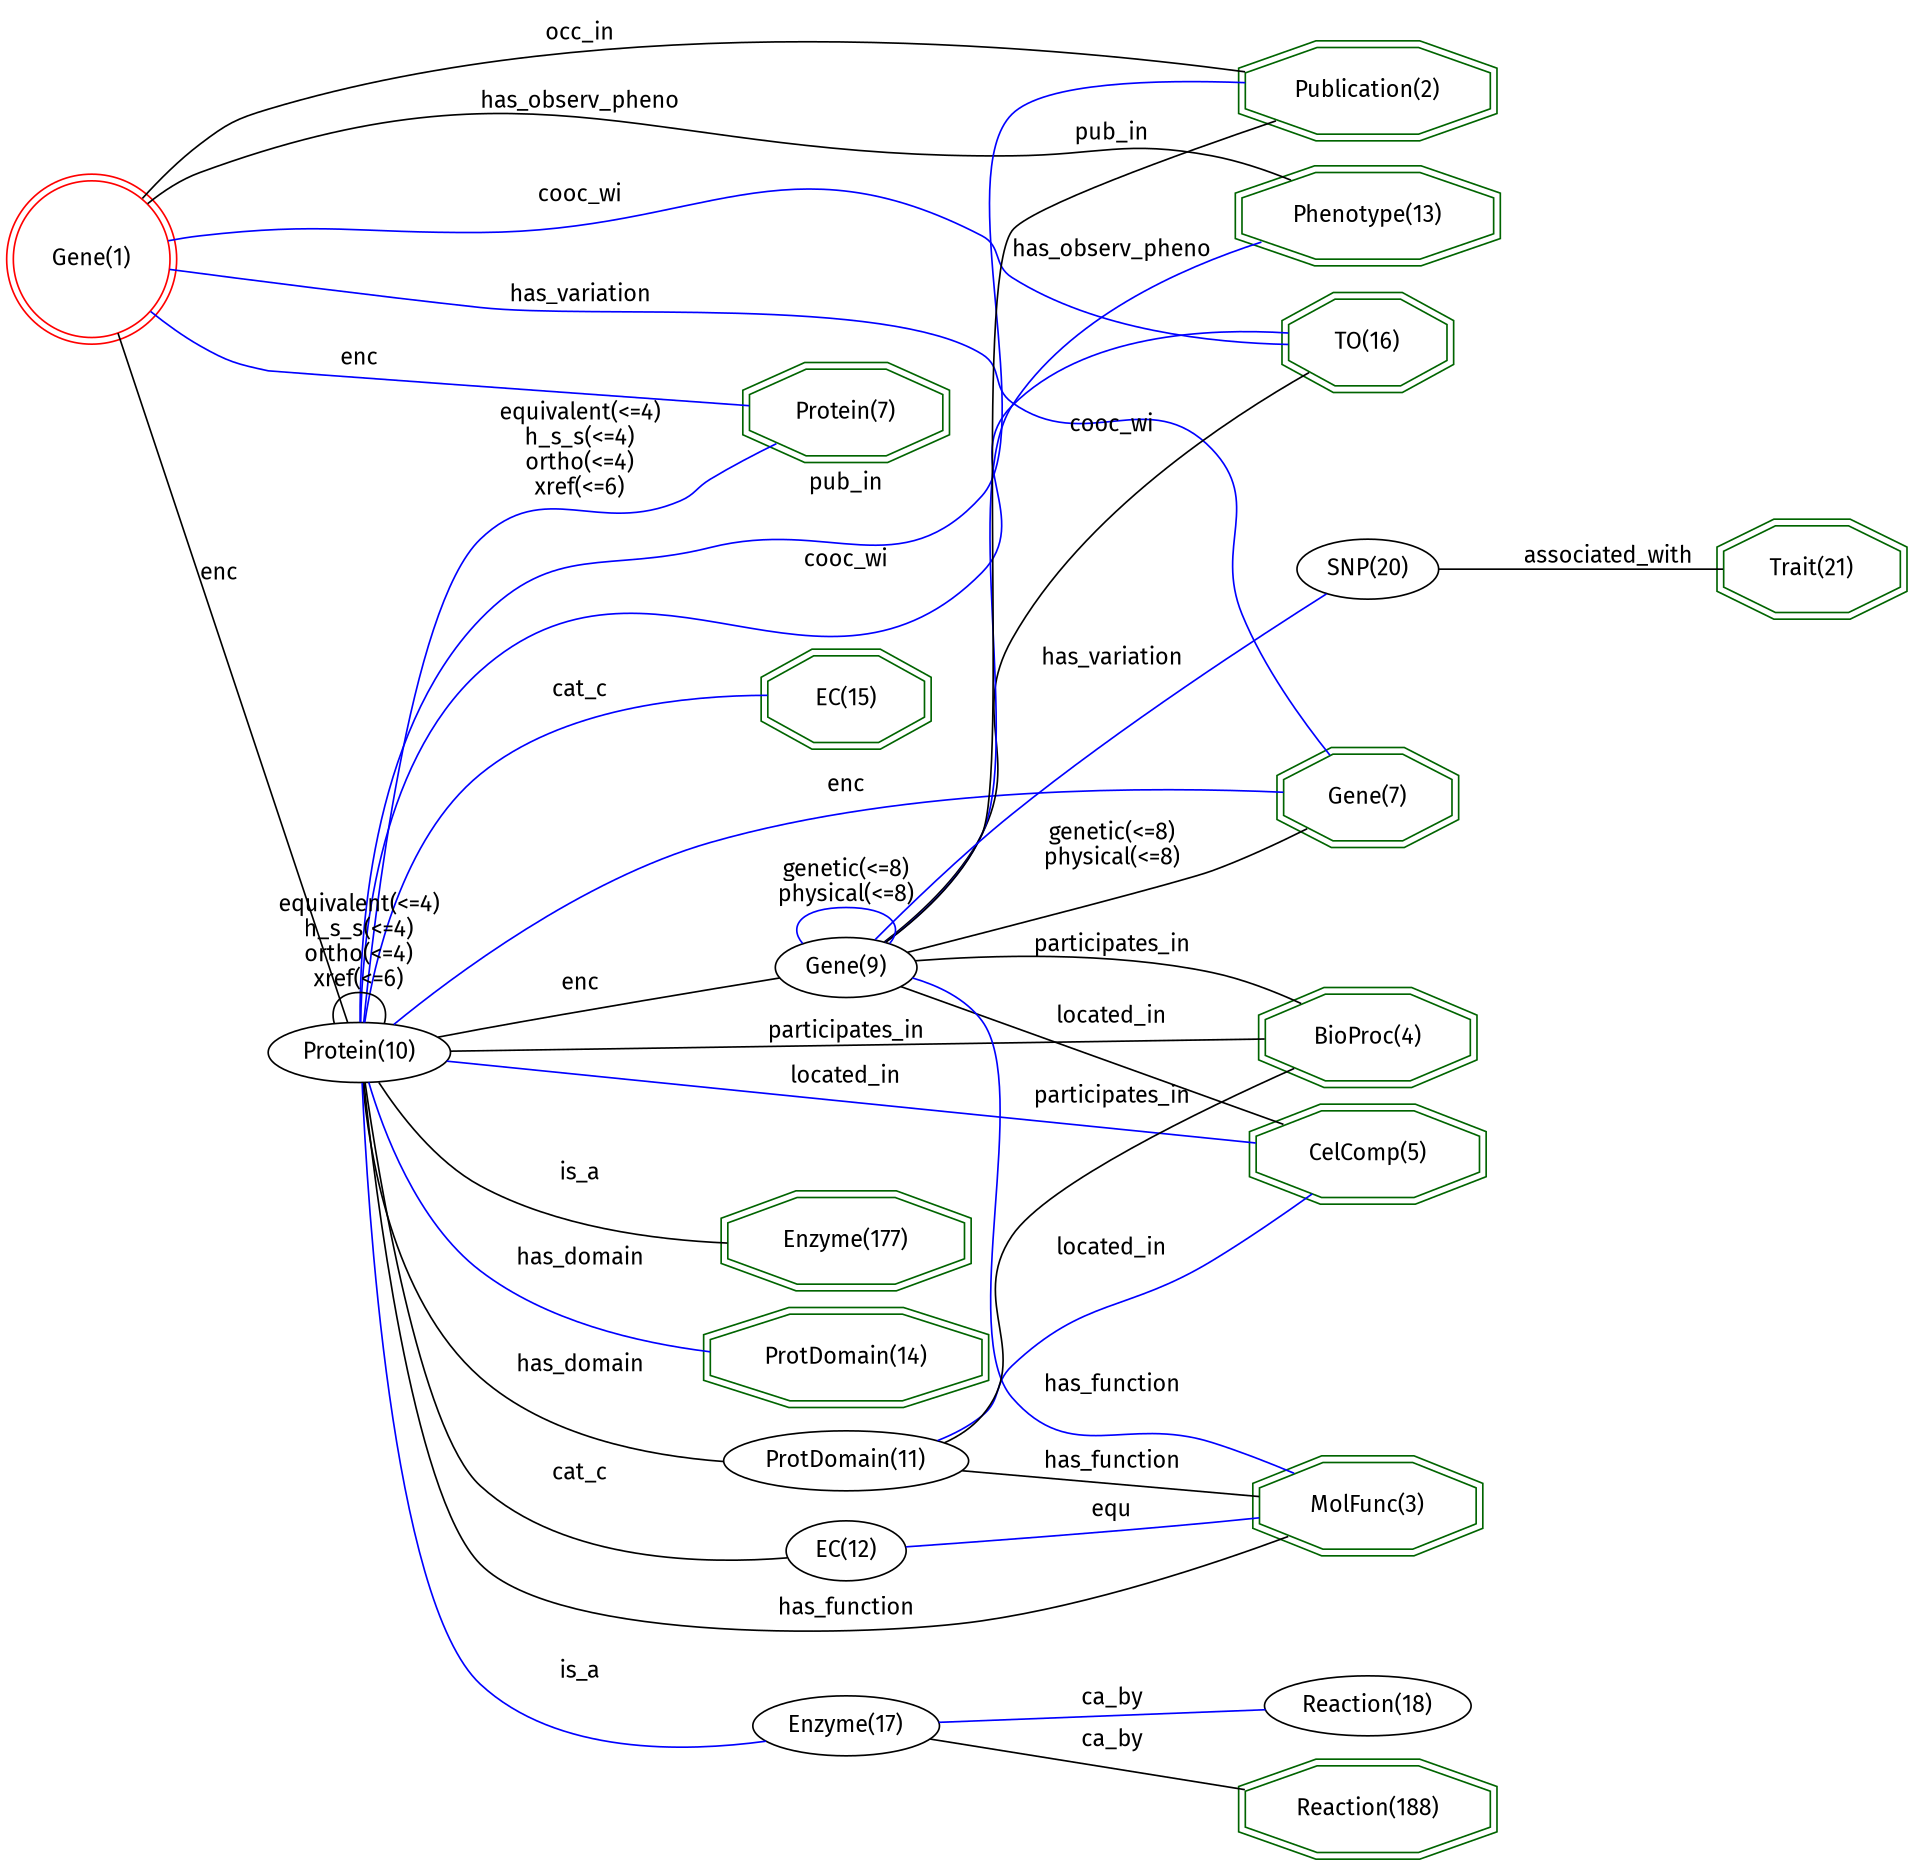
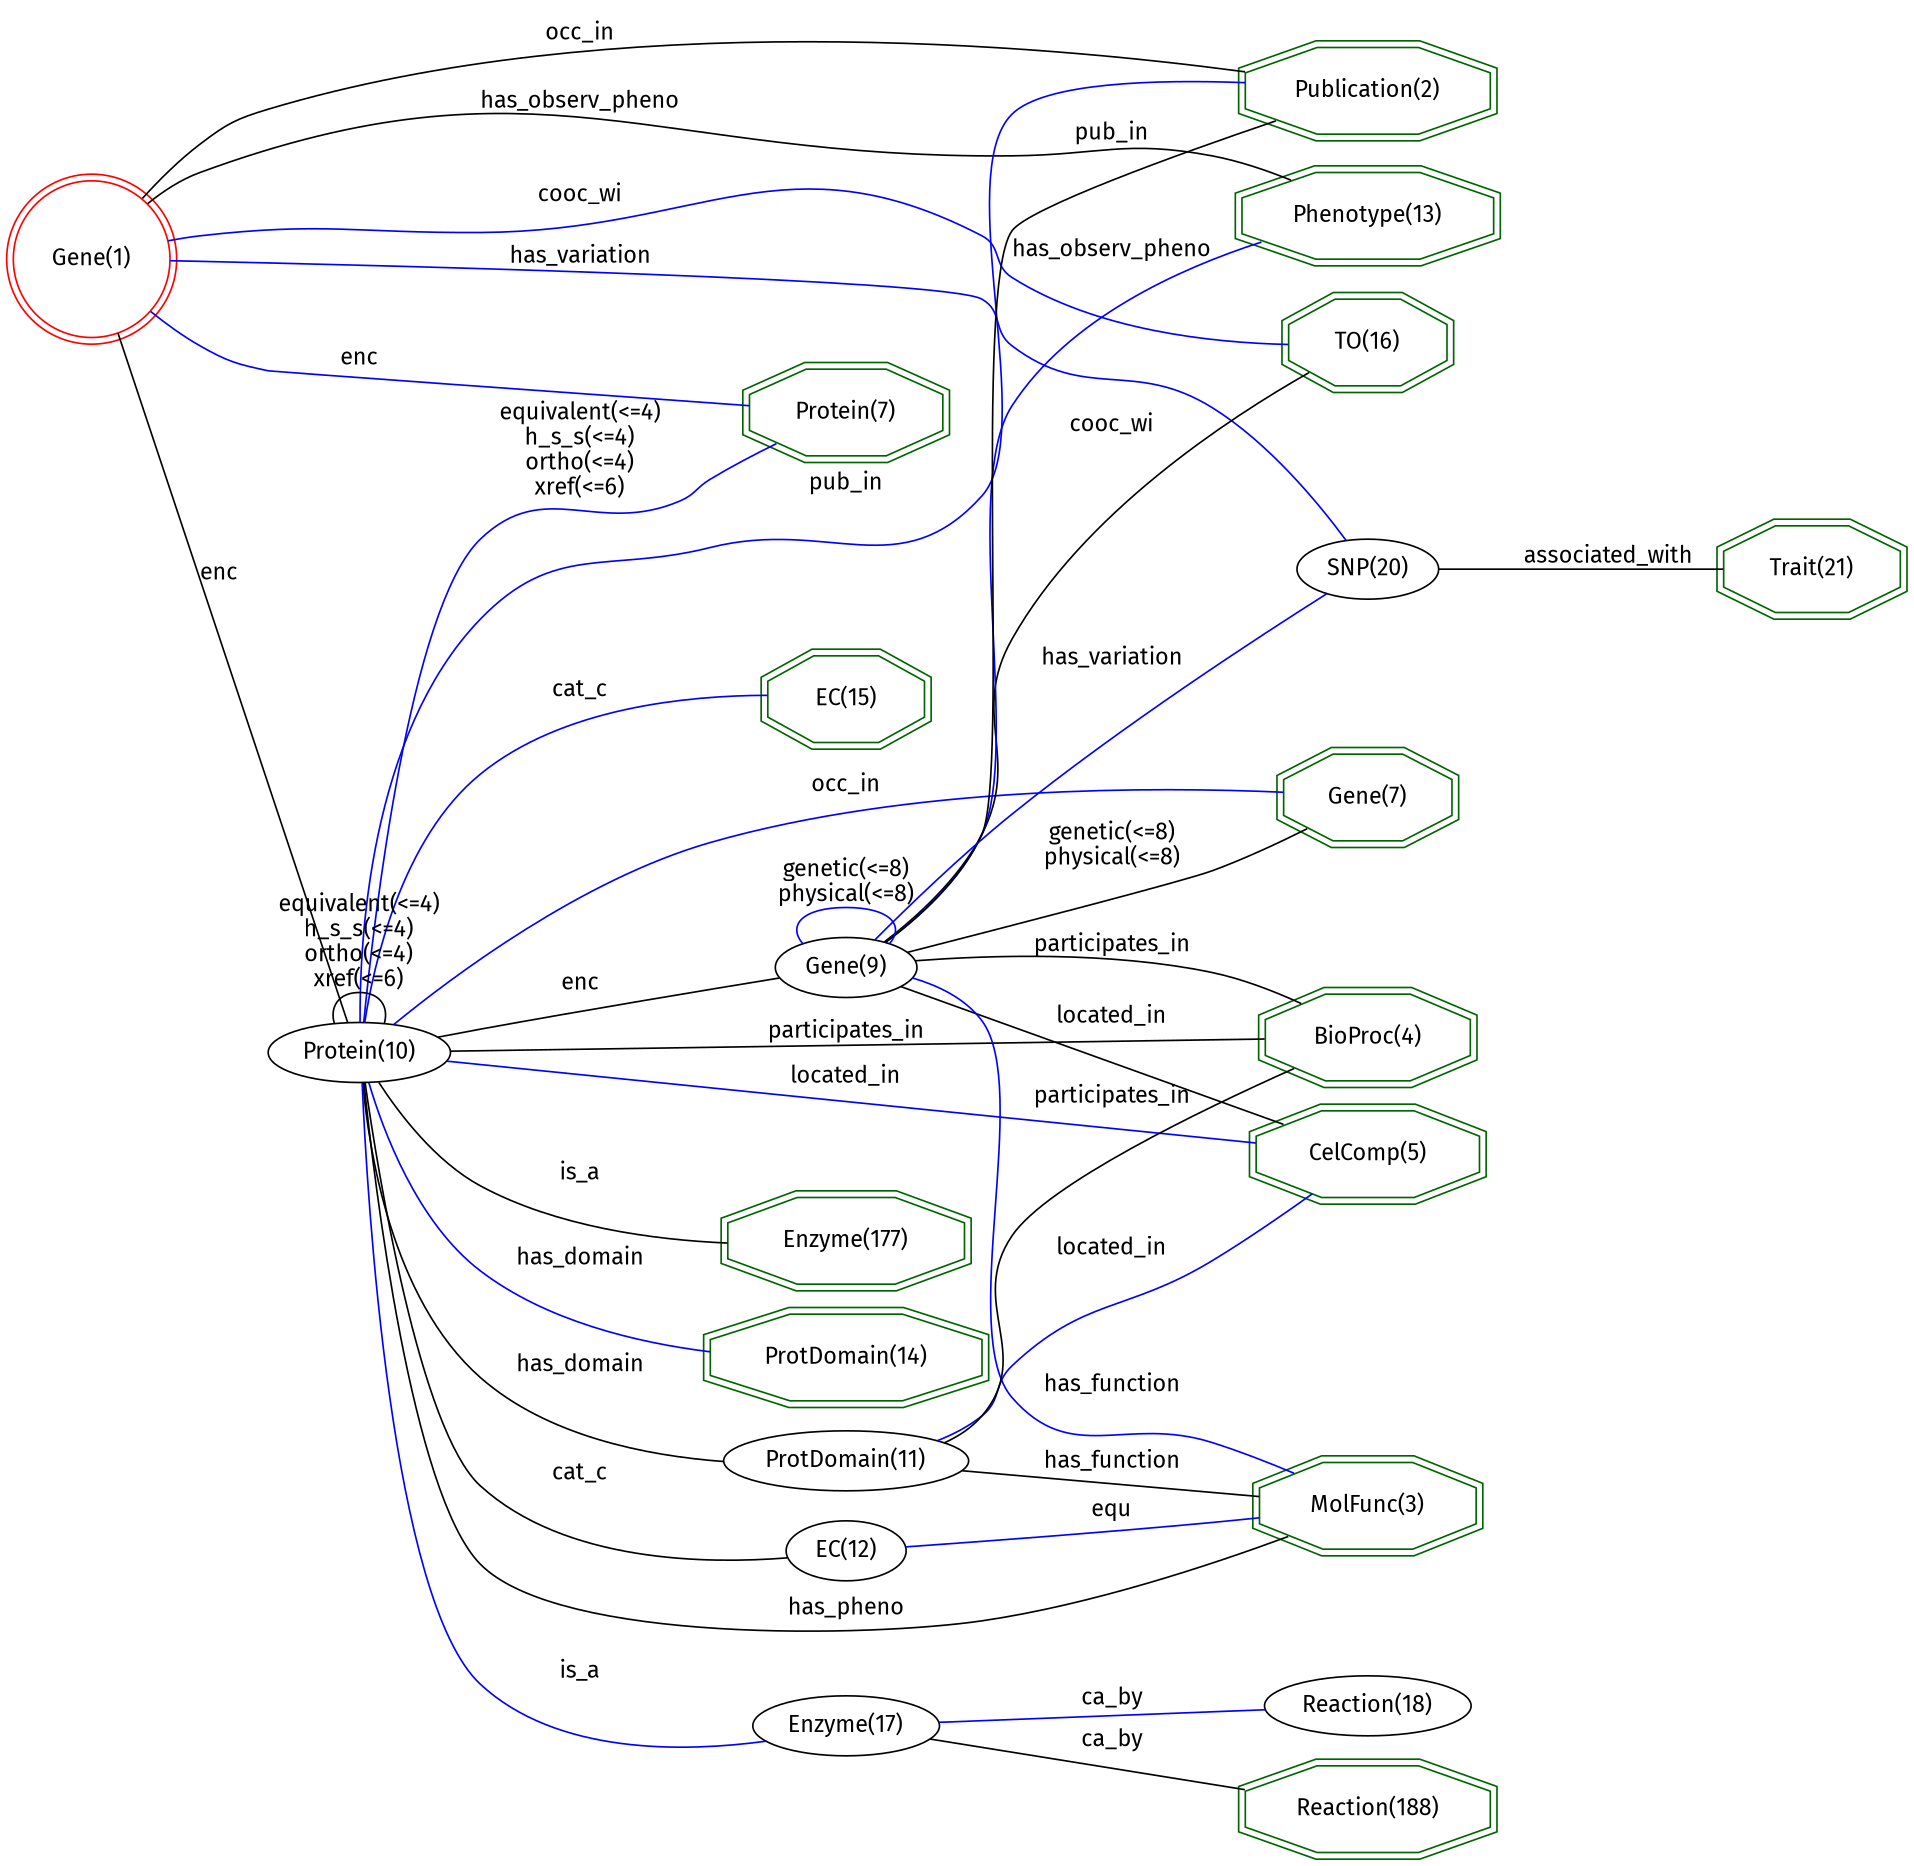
(882, 324) -> (806, 282)
(778, 632) -> none
(846, 785) -> (846, 785)
(846, 1608) -> (846, 1608)
